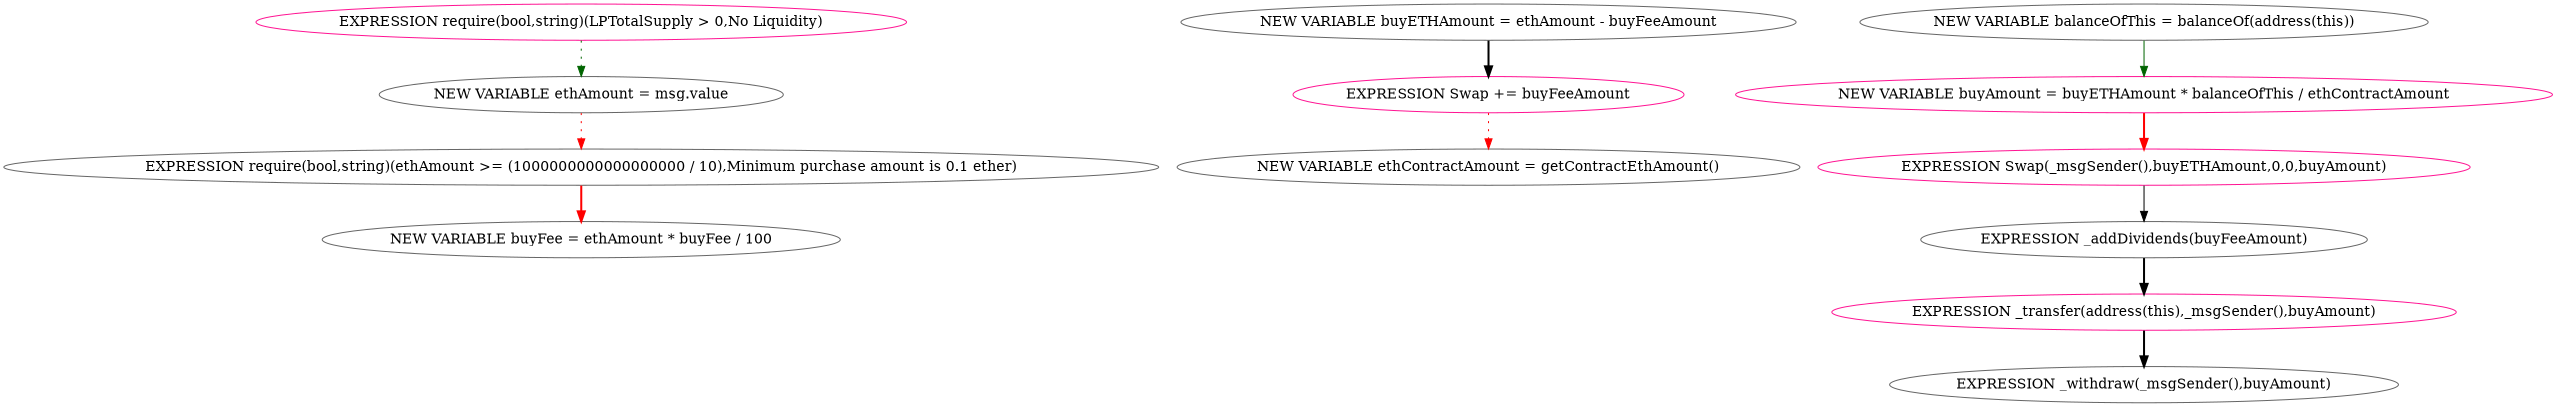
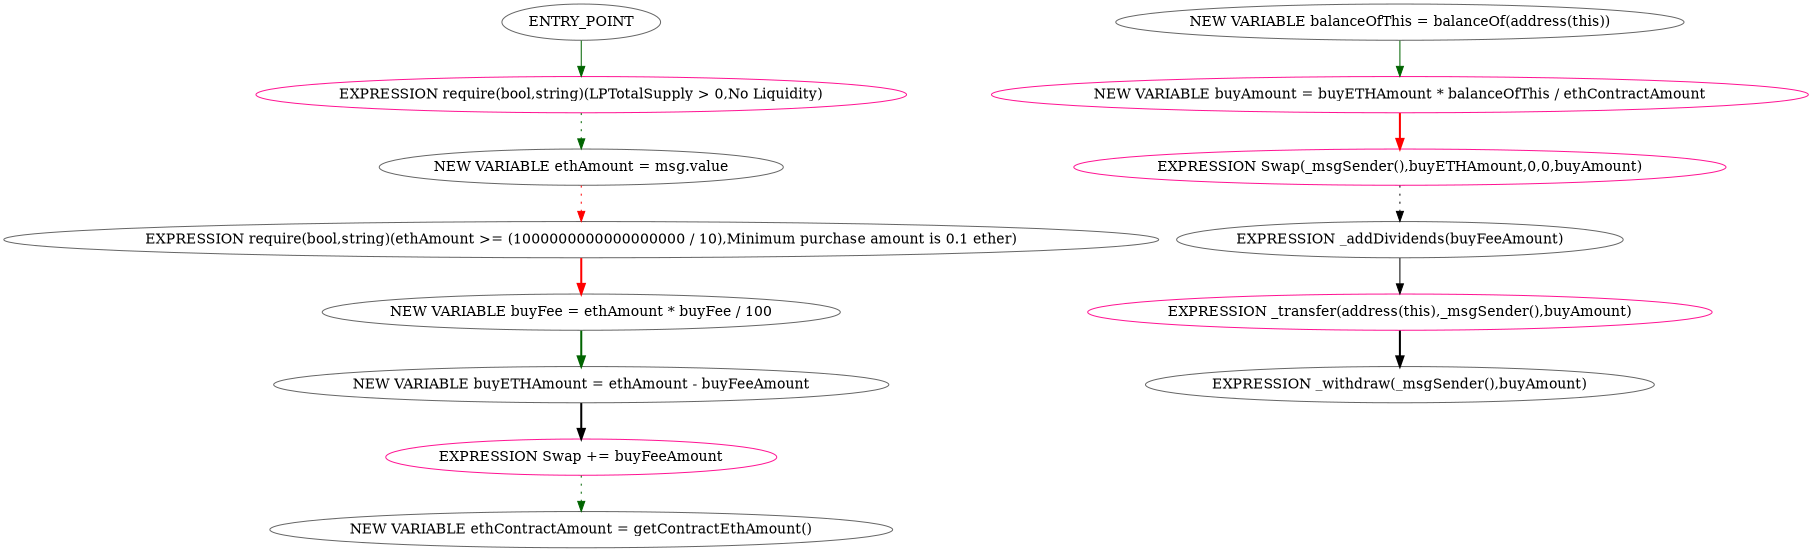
none -> (581, 22)
(1488, 126) -> (581, 488)
(2144, 198) -> (1400, 198)
(2144, 271) -> (1400, 271)
none -> (581, 343)
